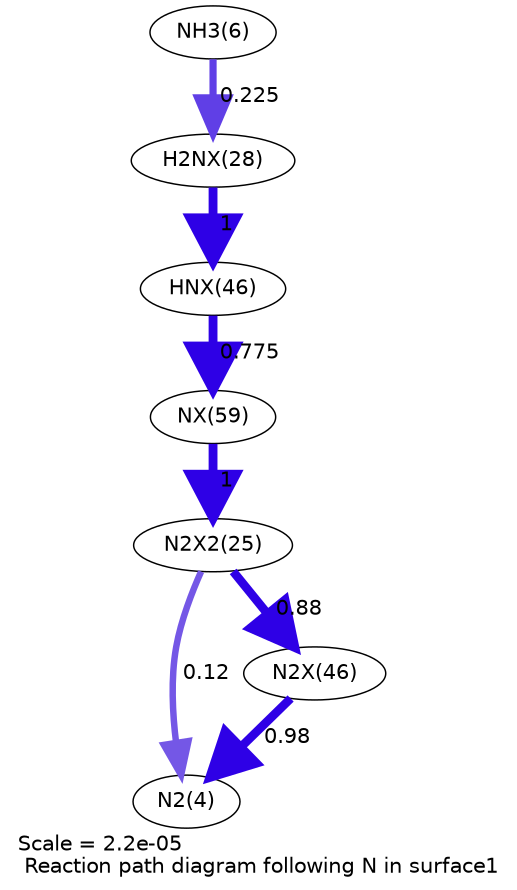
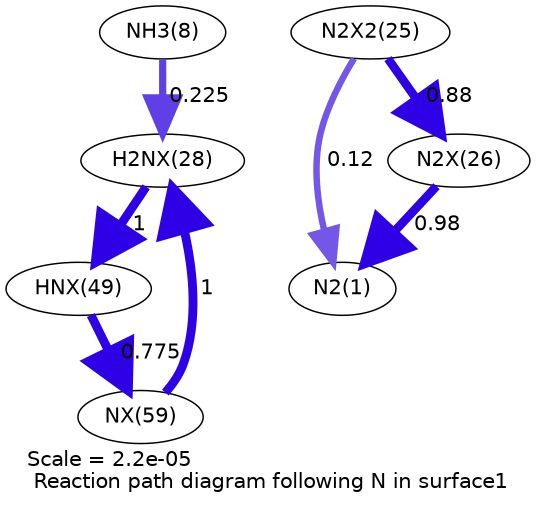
(213, 32) -> (163, 32)
(213, 289) -> (79, 289)
(213, 459) -> (193, 314)
(315, 673) -> (459, 161)
(187, 802) -> (342, 289)
